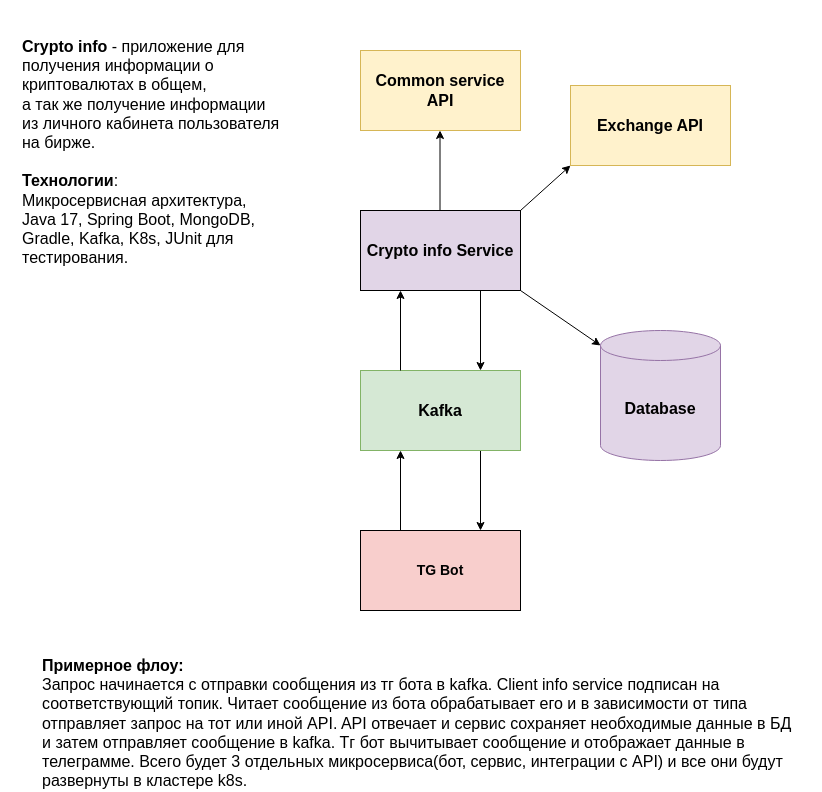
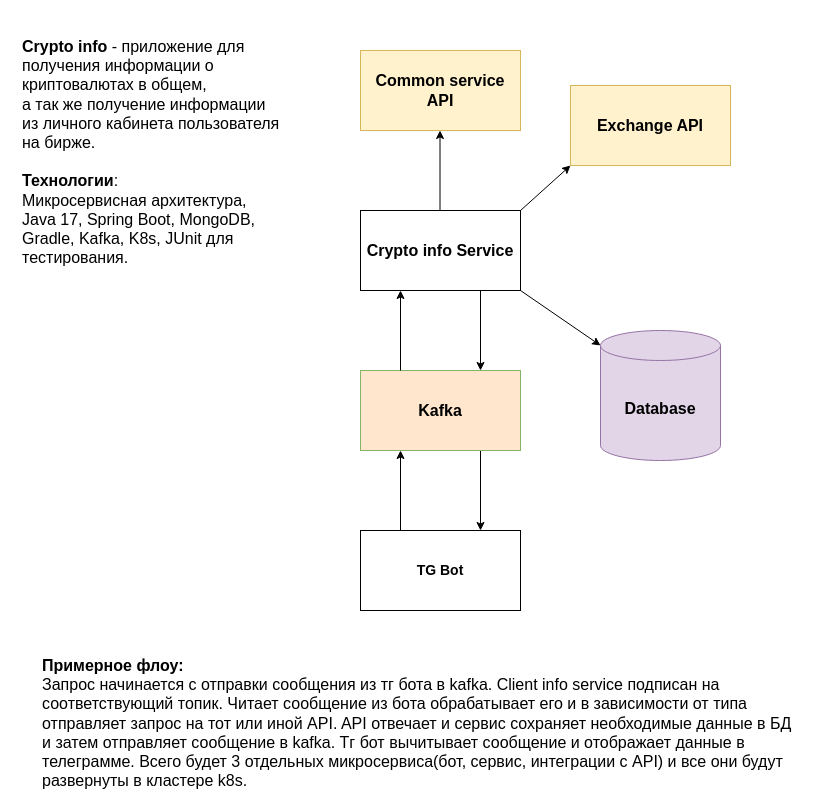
(441, 251) -> (441, 251)
(441, 411) -> (441, 411)
(441, 571) -> (441, 571)
